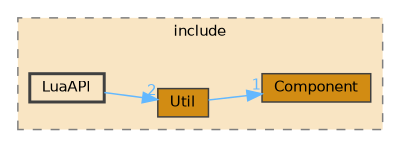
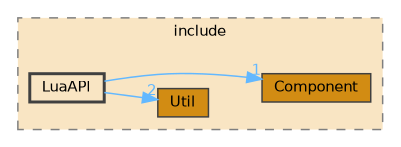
(228, 98) -> (176, 74)
